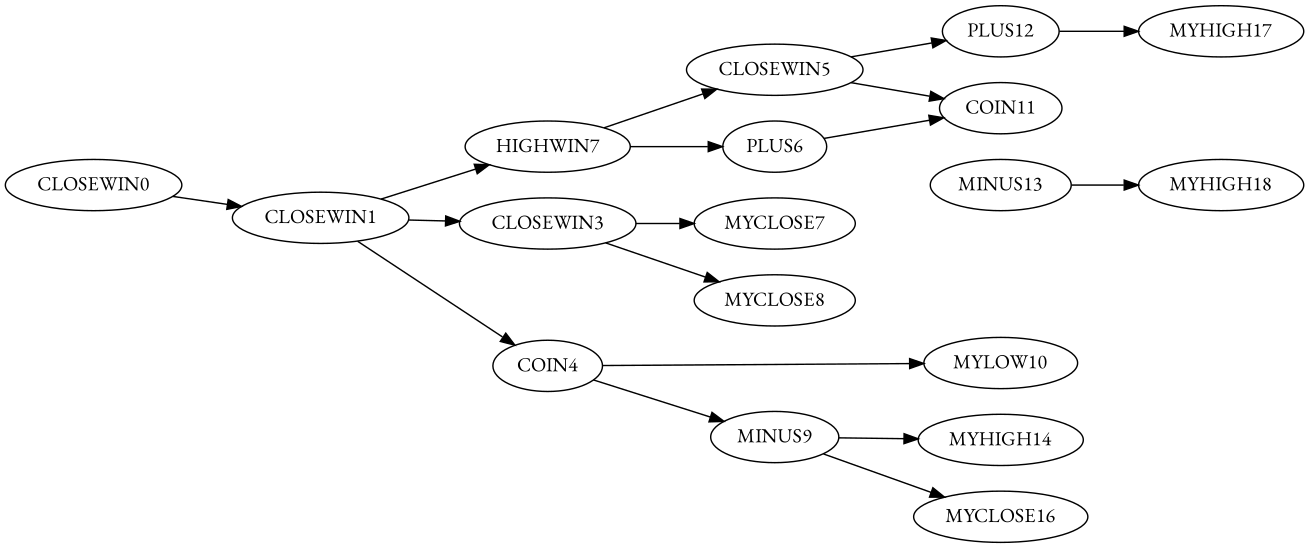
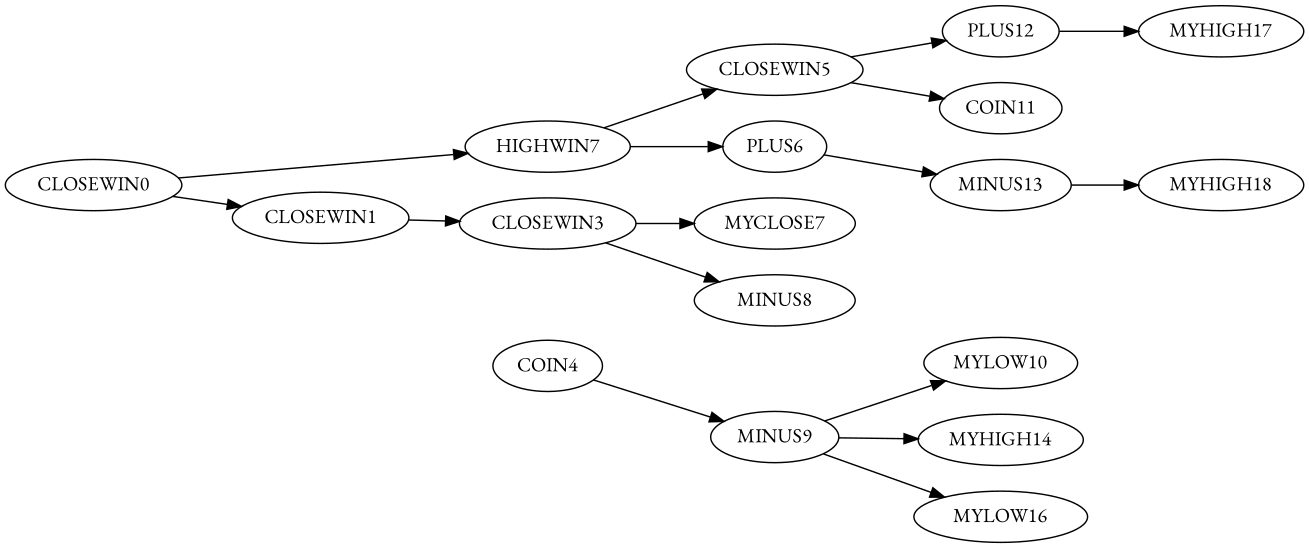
(877, 129) -> (873, 163)
(428, 184) -> (316, 166)
(430, 289) -> none
(775, 300) -> (775, 300)
(756, 365) -> (878, 403)
(1001, 517) -> (1001, 517)
